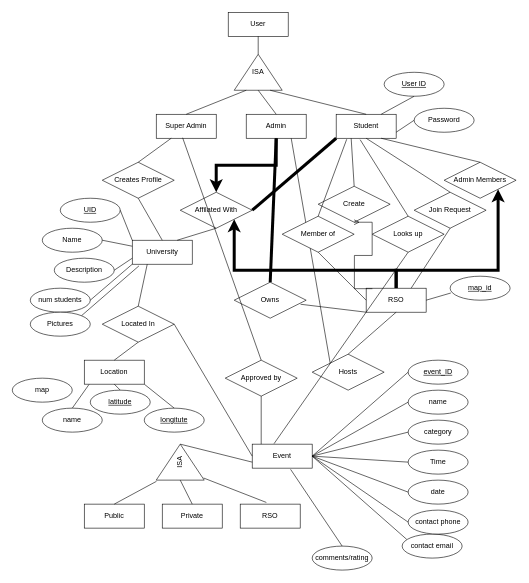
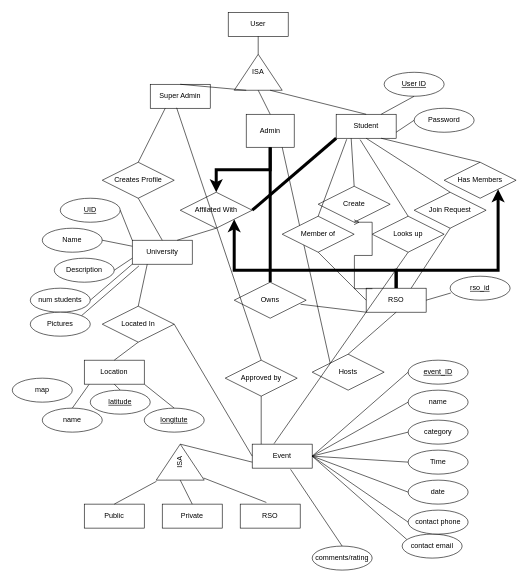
(186, 126) -> (180, 96)
(276, 126) -> (270, 131)
(480, 180) -> (480, 180)
(480, 288) -> (480, 288)
